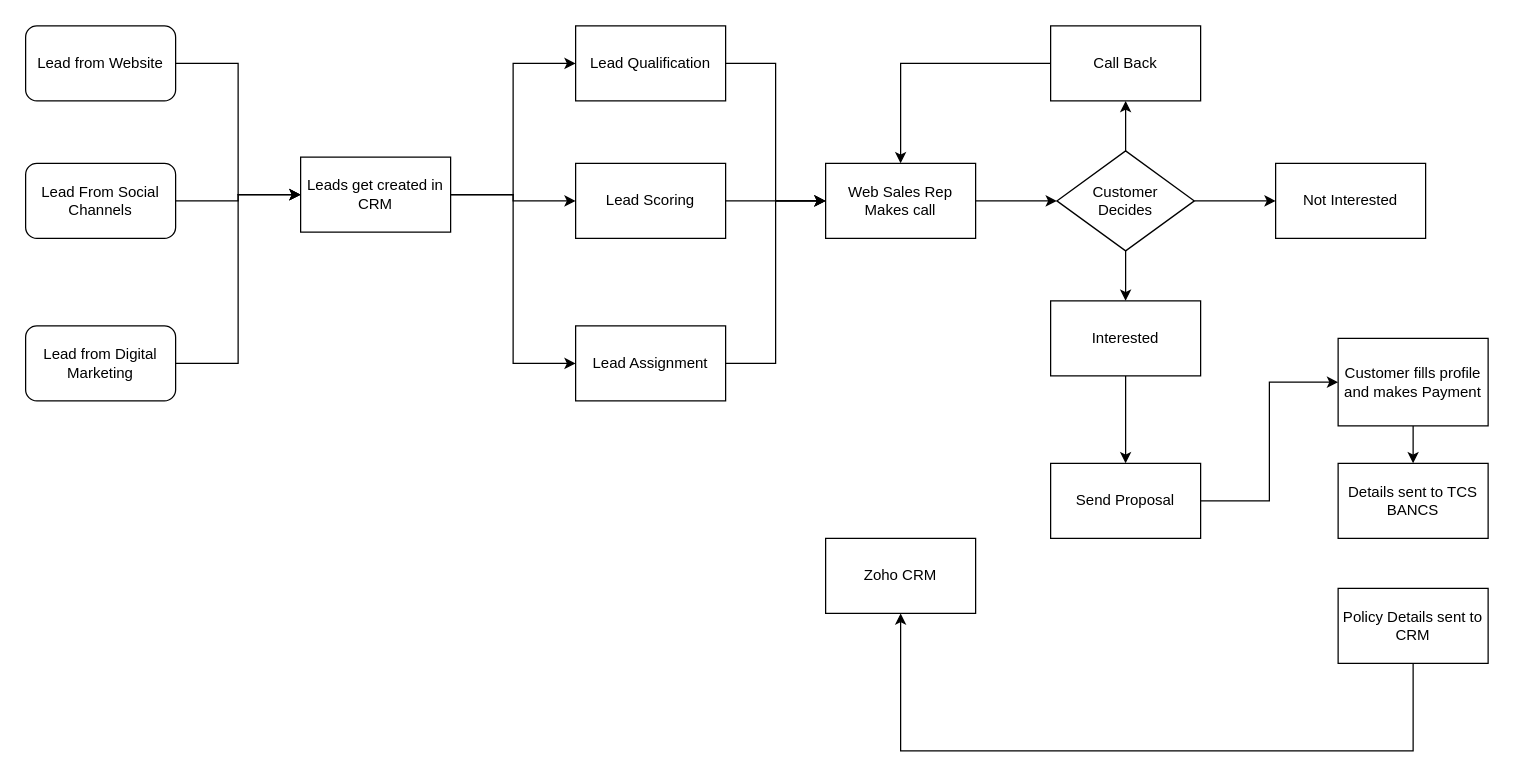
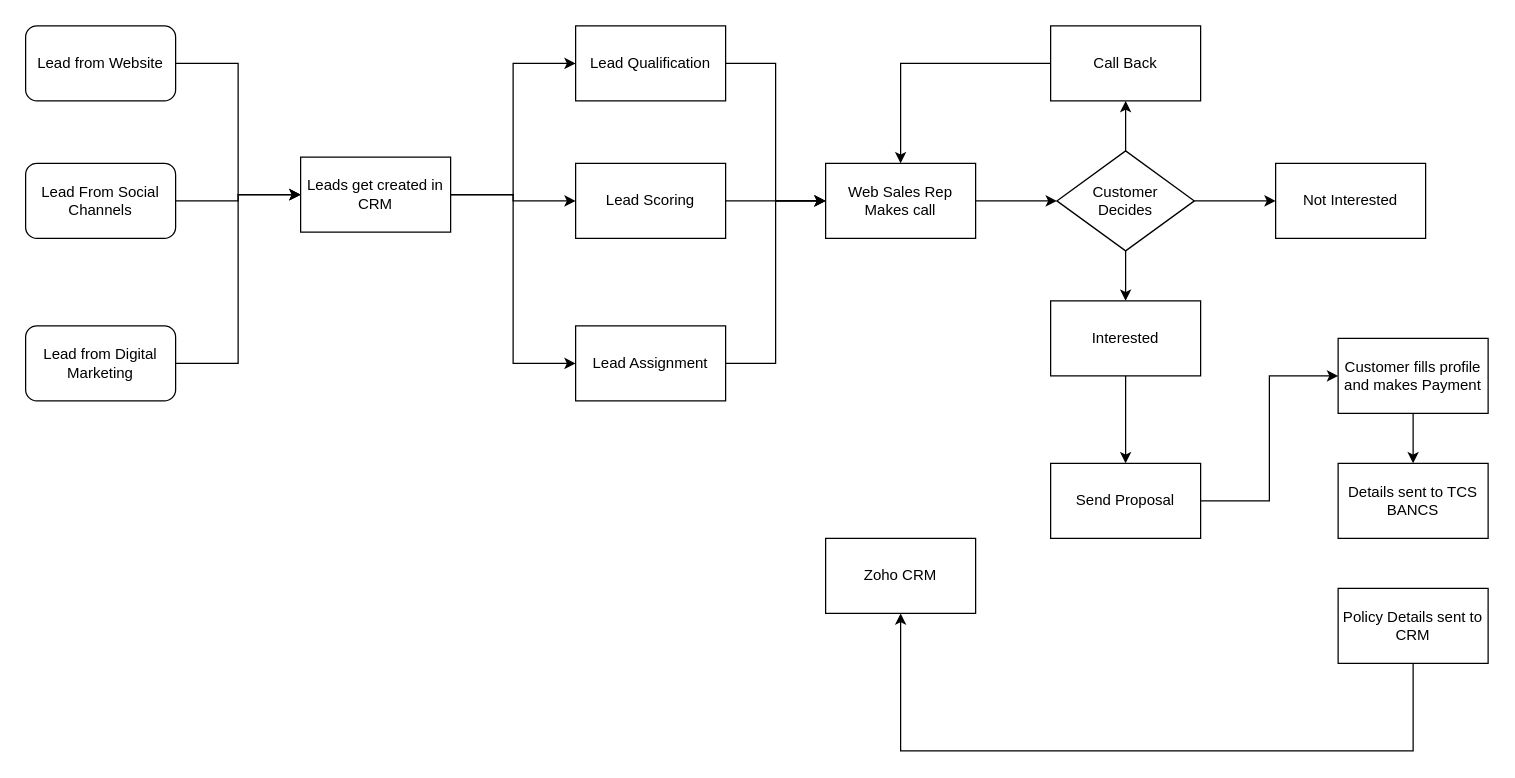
(1413, 382) -> (1413, 376)
